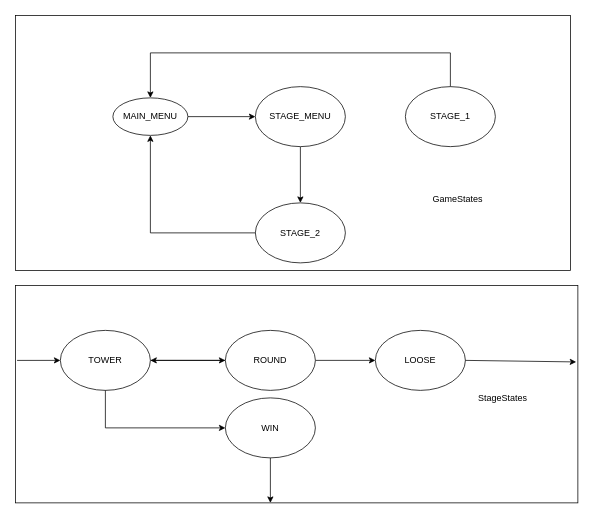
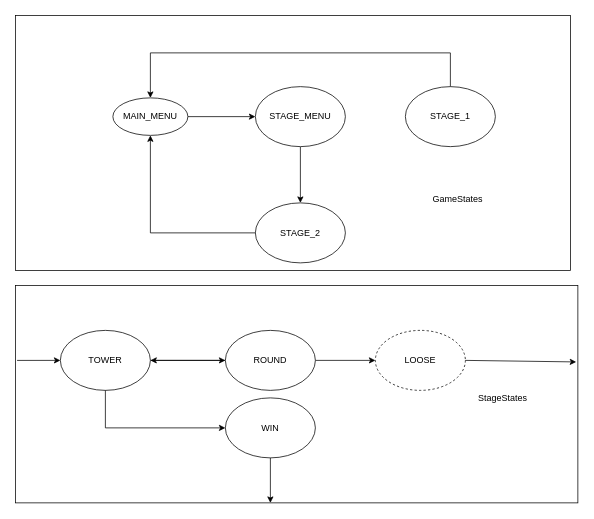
(420, 360) -> (420, 360)
